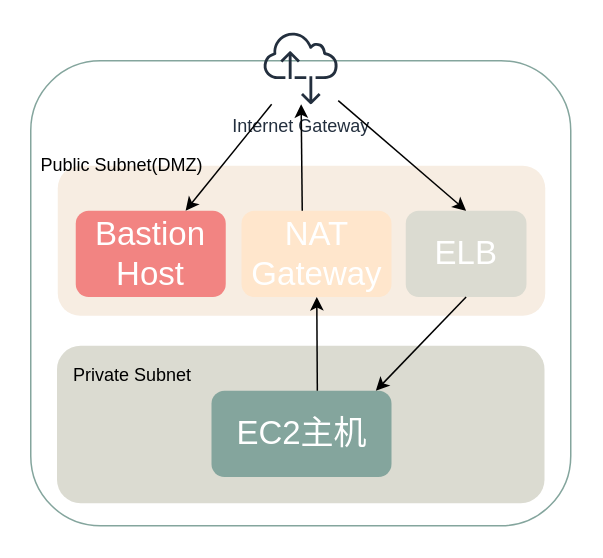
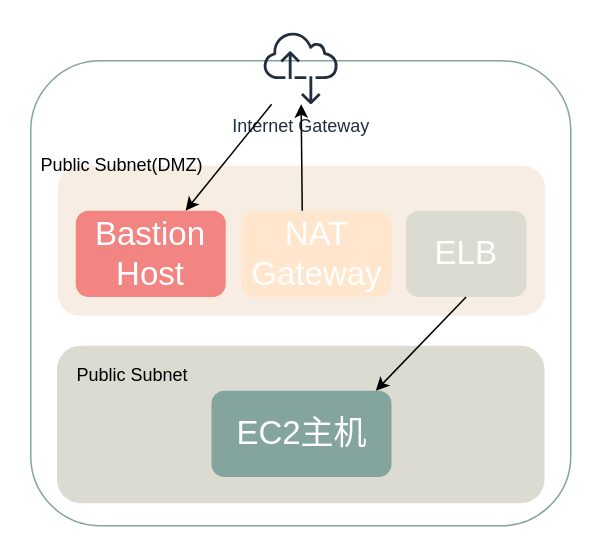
(398, 152) -> none
(317, 349) -> none
(133, 376) -> (133, 376)
